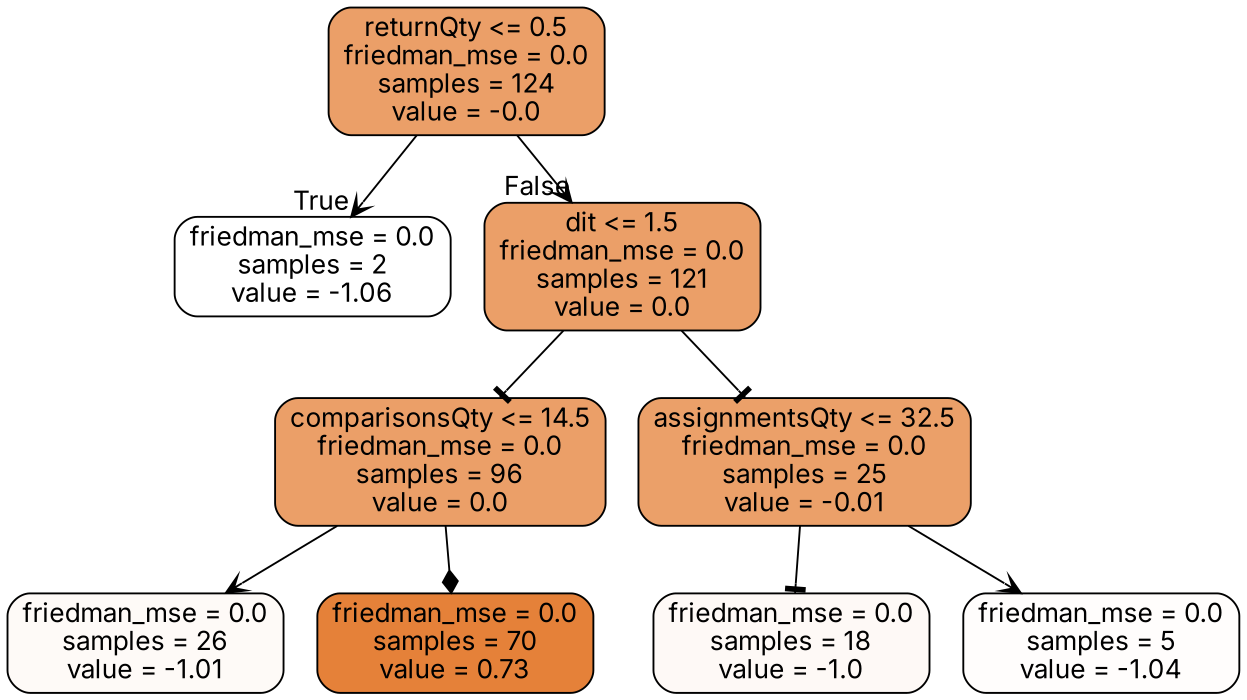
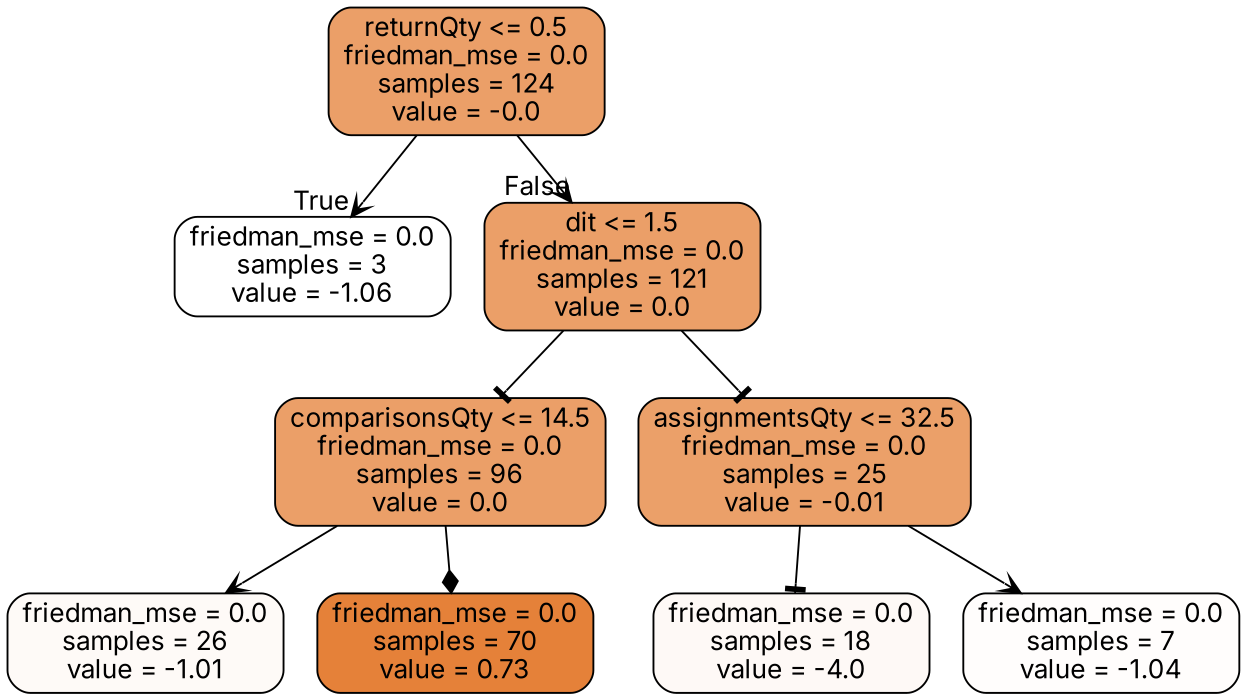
(313, 267) -> (313, 267)
(791, 643) -> (791, 643)
(1101, 643) -> (1101, 643)
